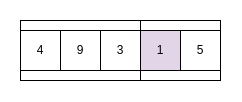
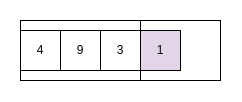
(201, 51) -> none
